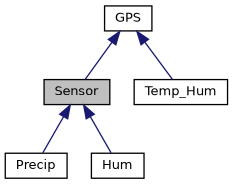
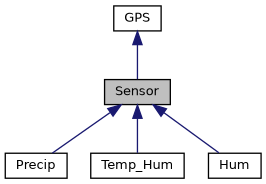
(159, 61) -> (137, 136)
